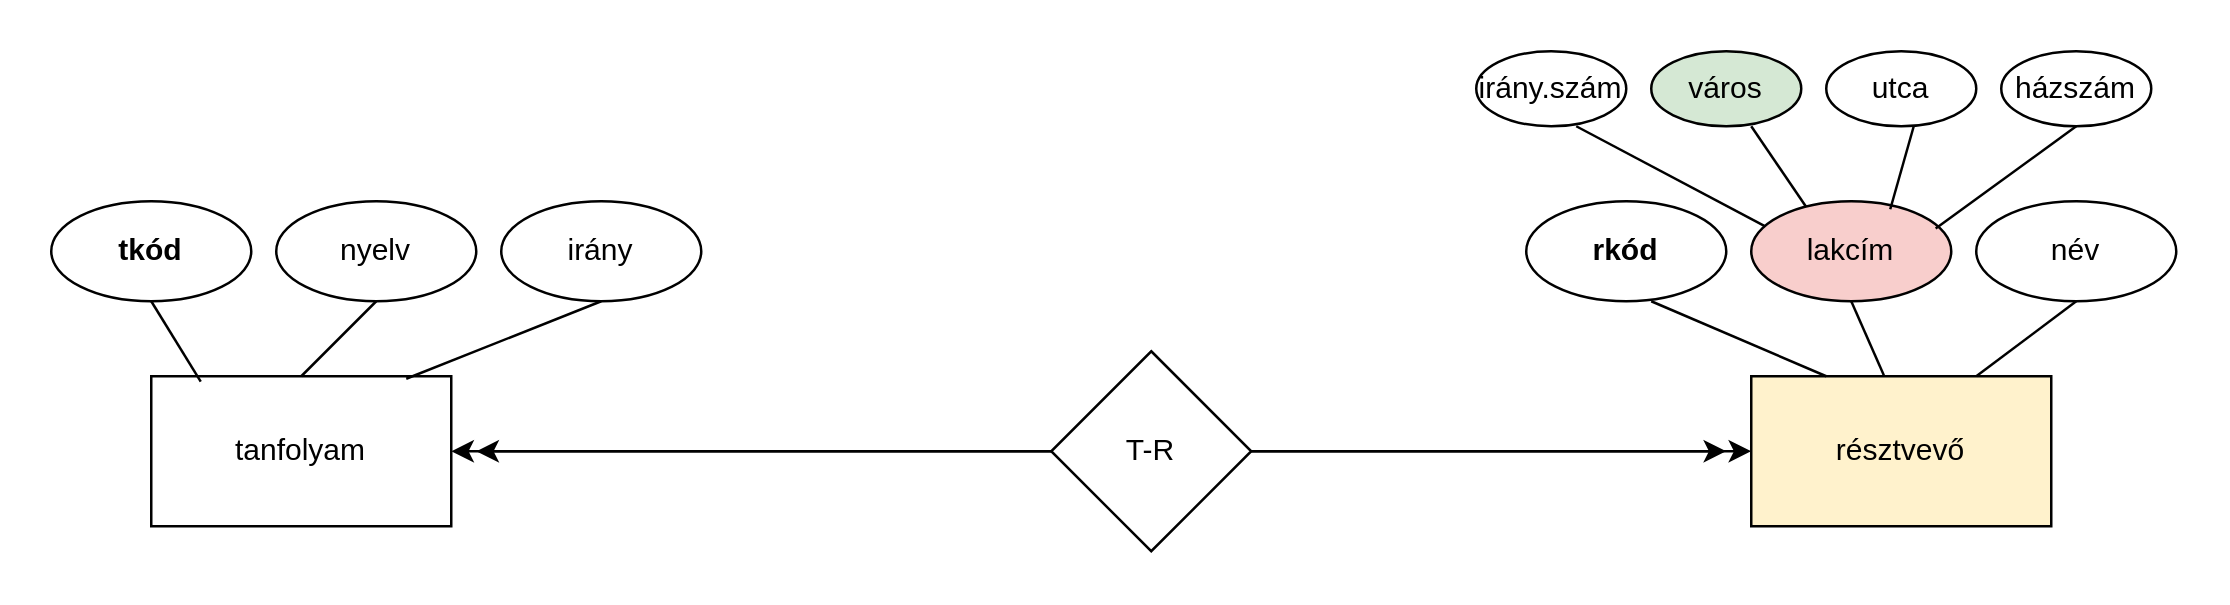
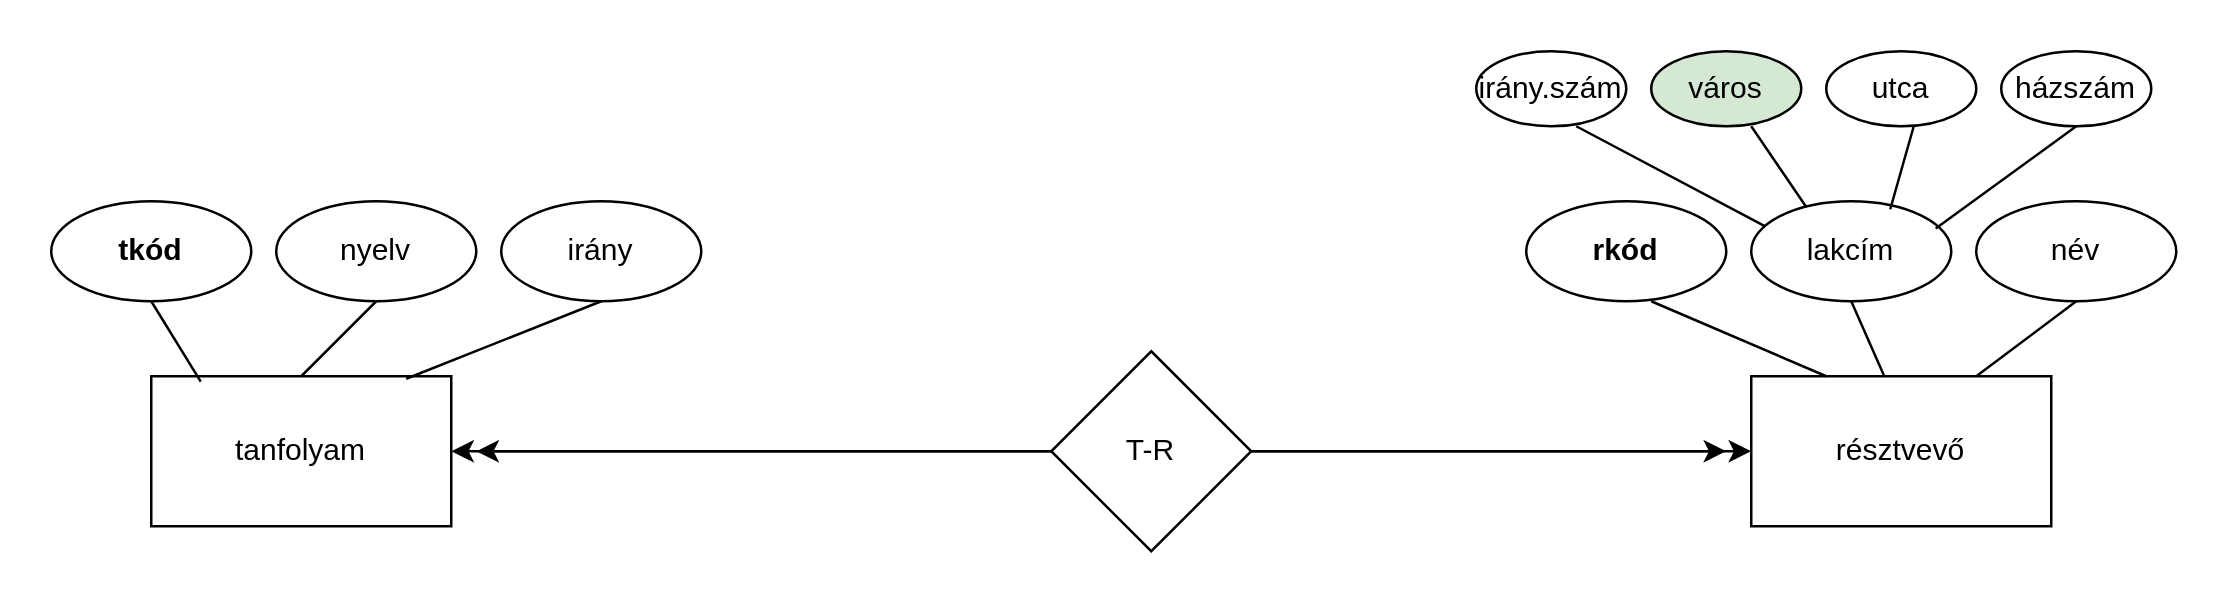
(1851, 251) -> (1851, 251)
(1901, 451) -> (1901, 451)
